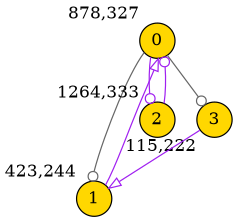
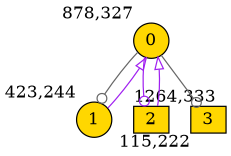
(166, 85) -> (159, 88)
(157, 120) -> (151, 120)
(214, 120) -> (208, 120)
(159, 156) -> none
